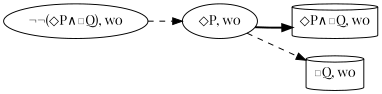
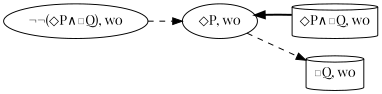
(269, 28) -> (278, 15)
